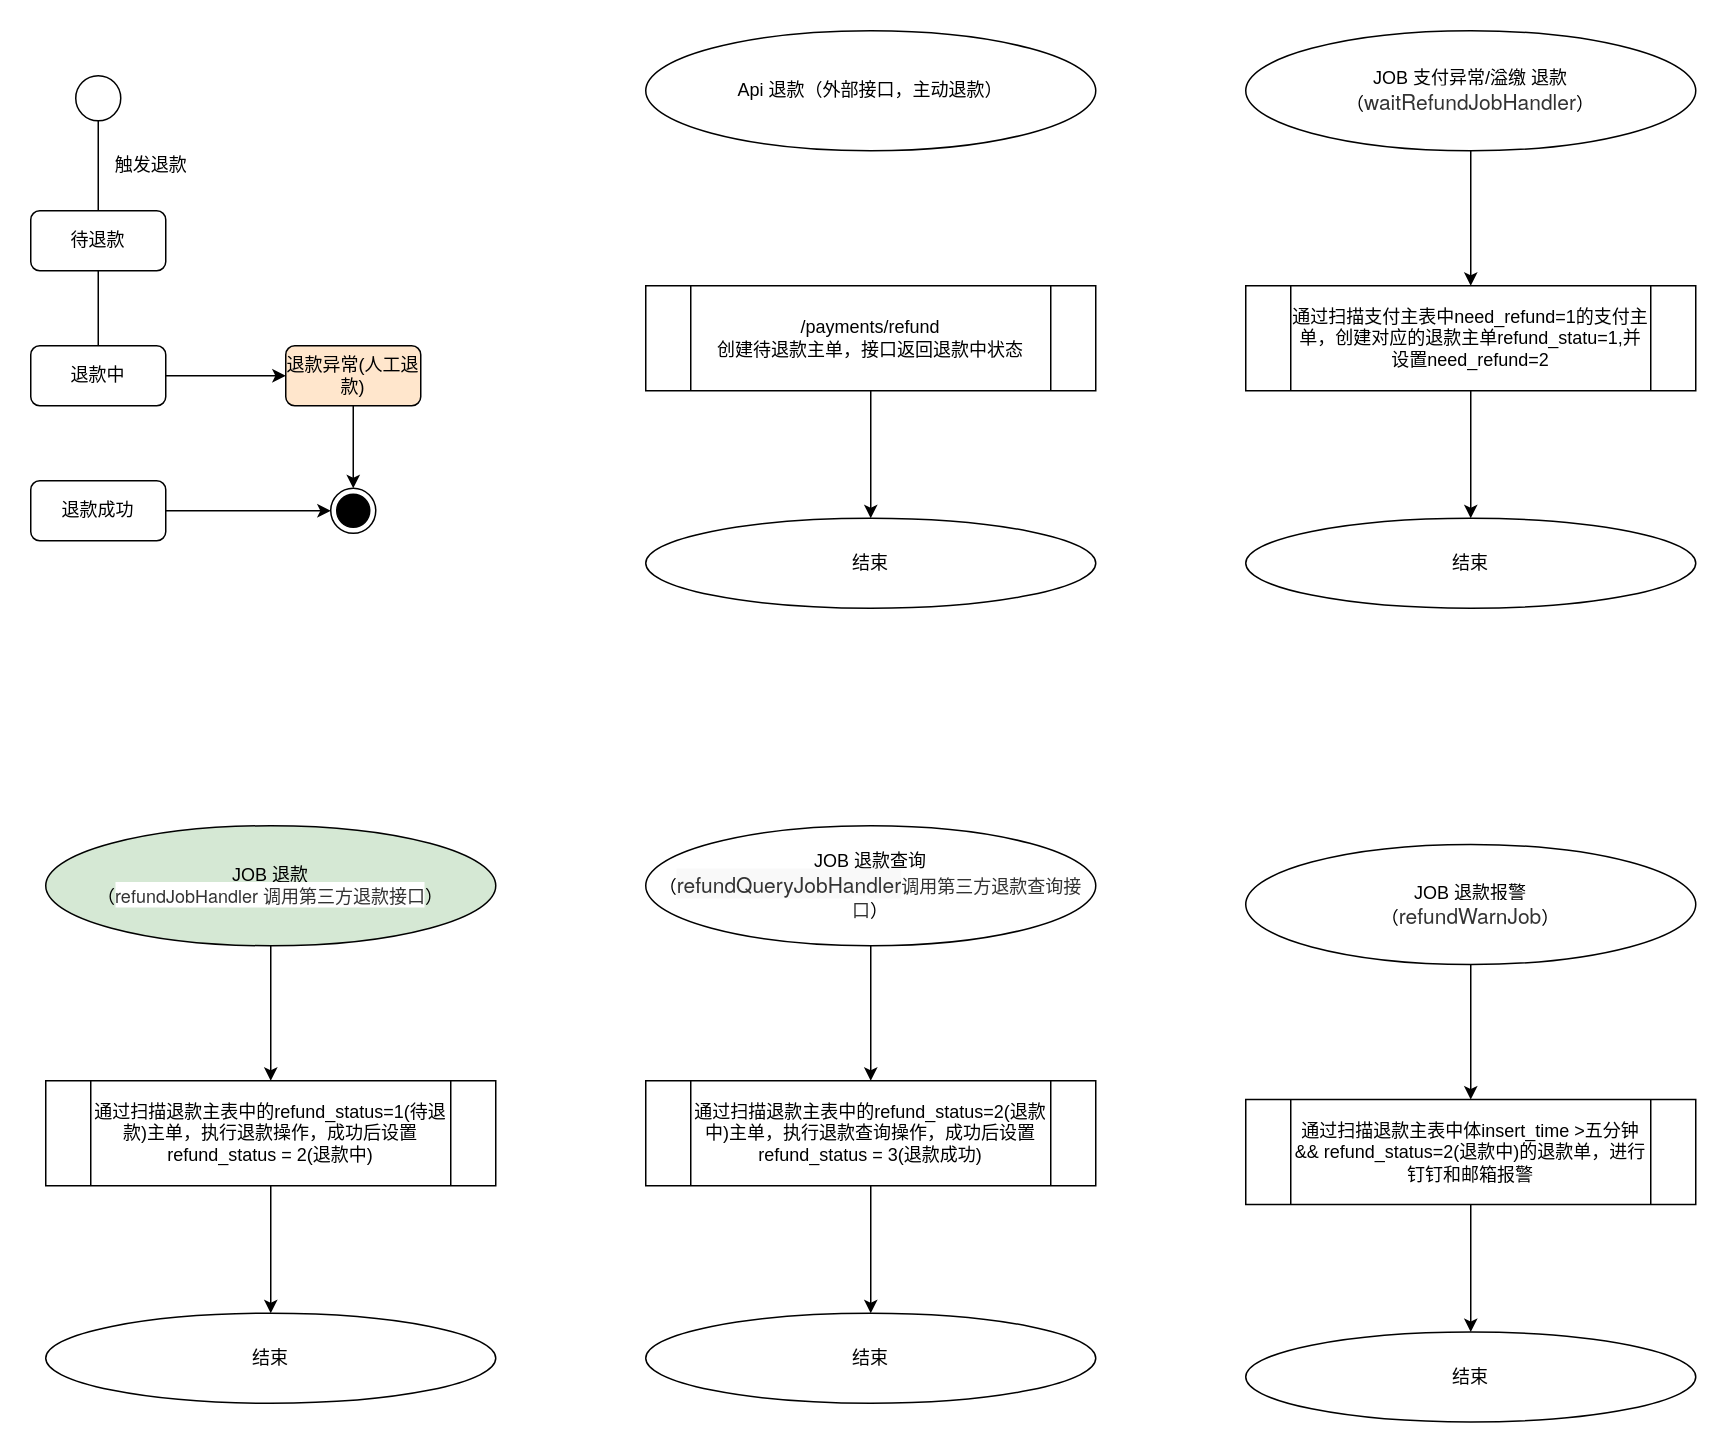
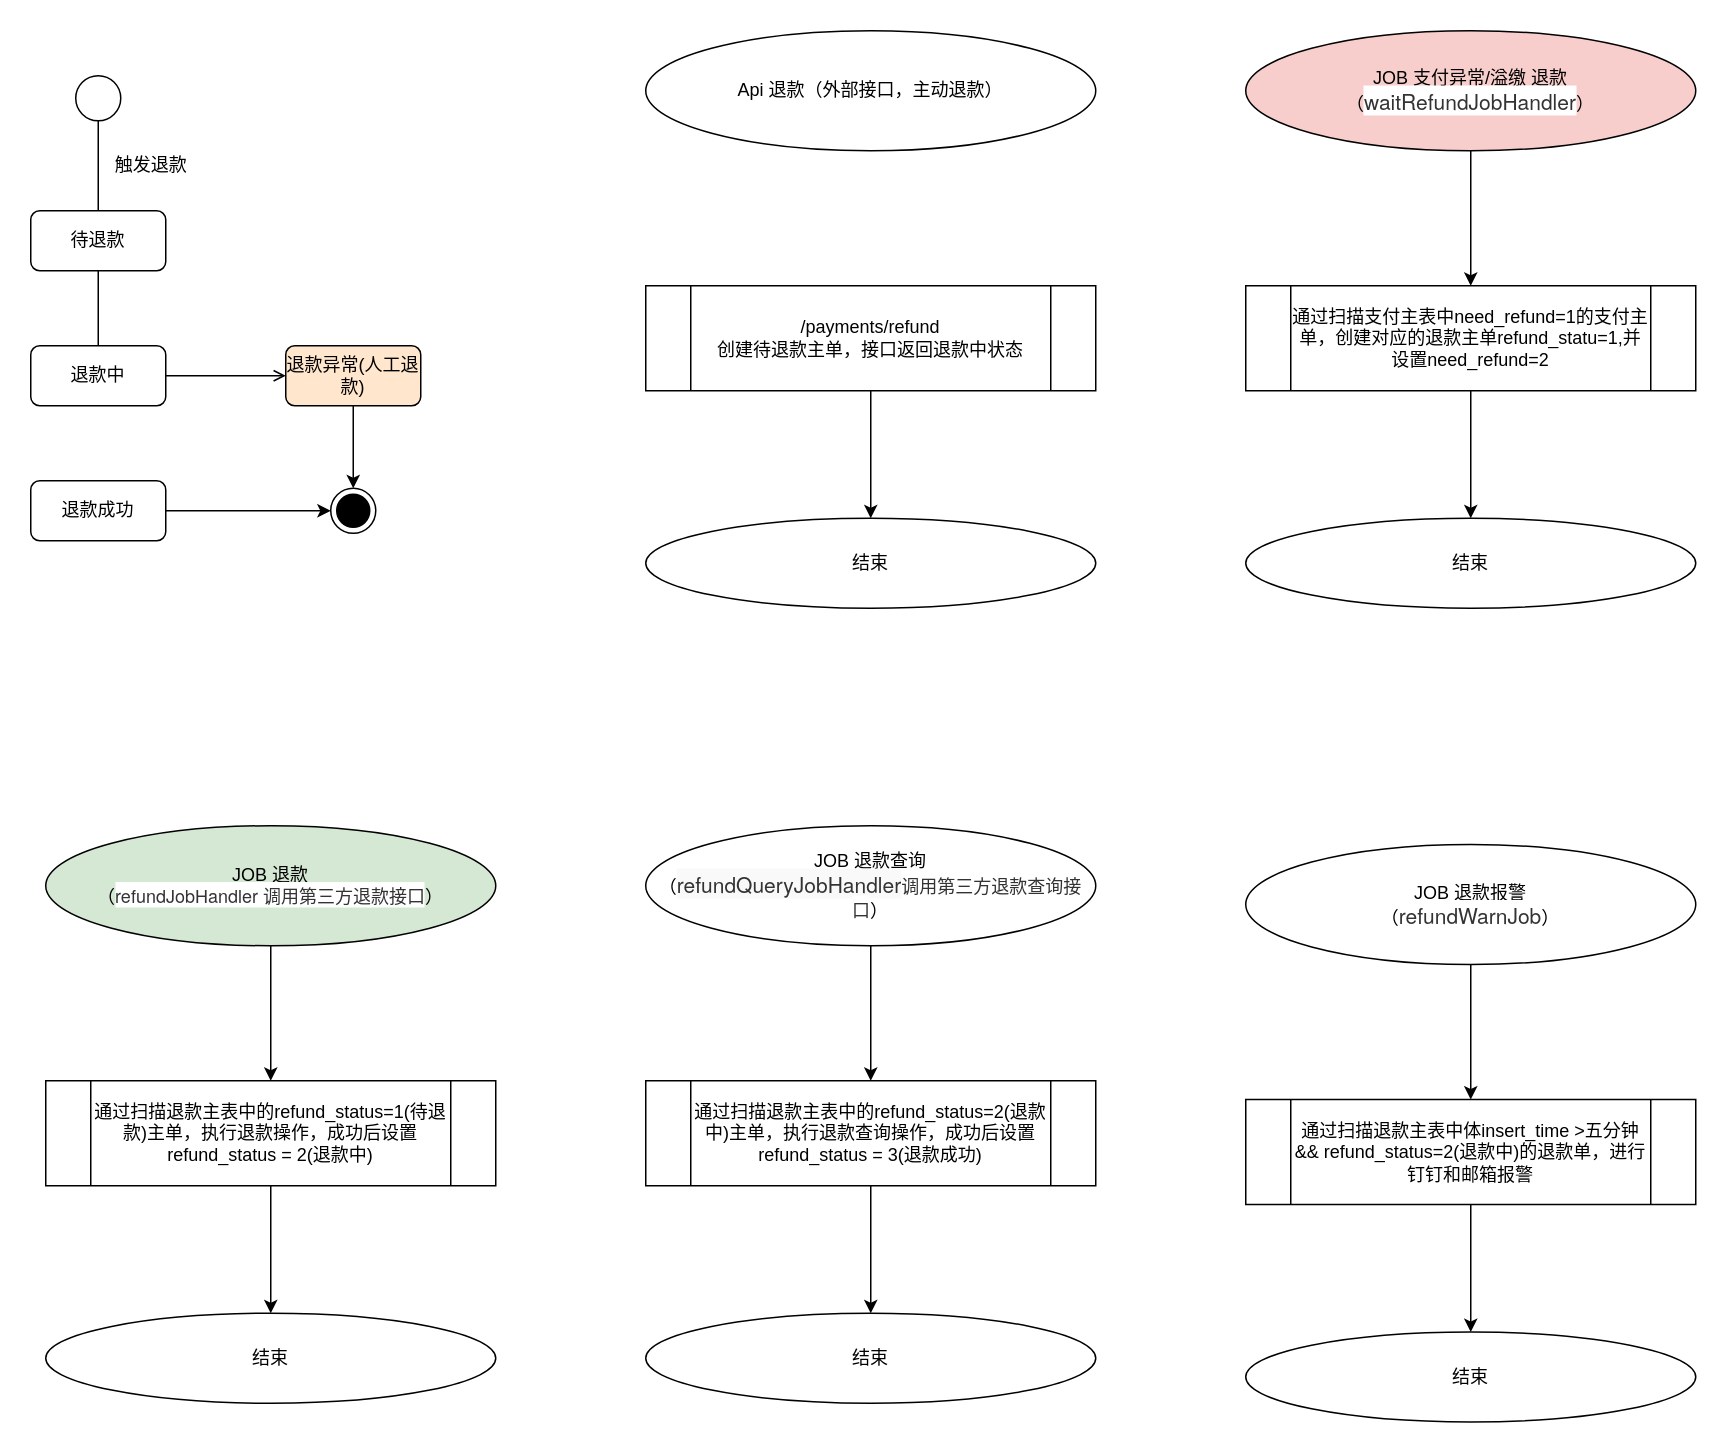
(1471, 91) -> (1471, 91)
(274, 376) -> (276, 376)
